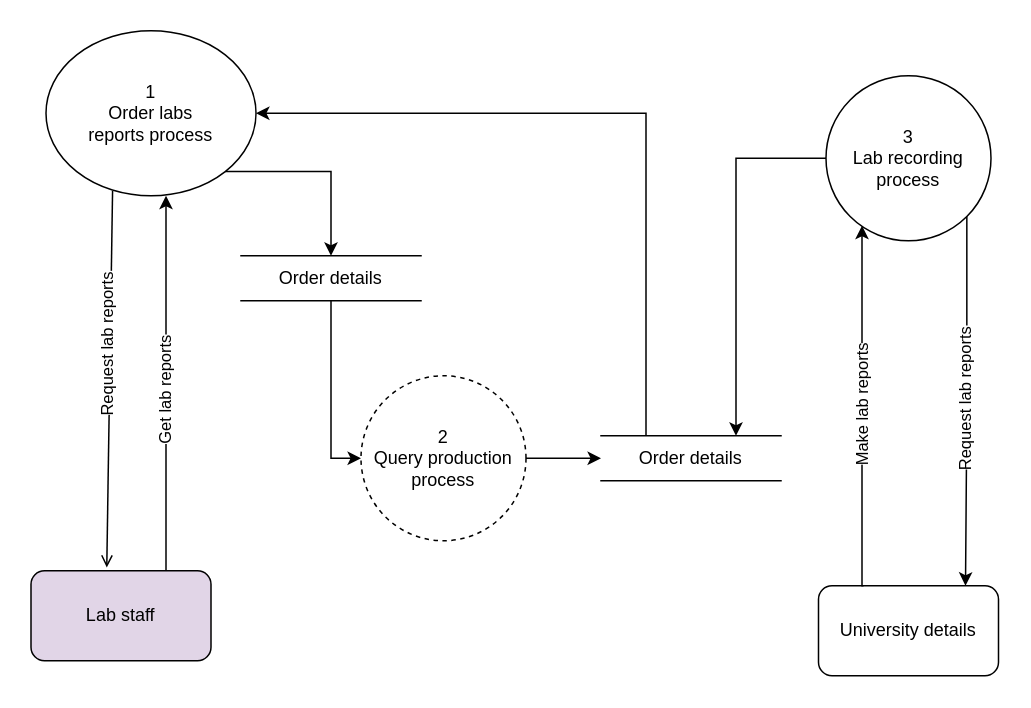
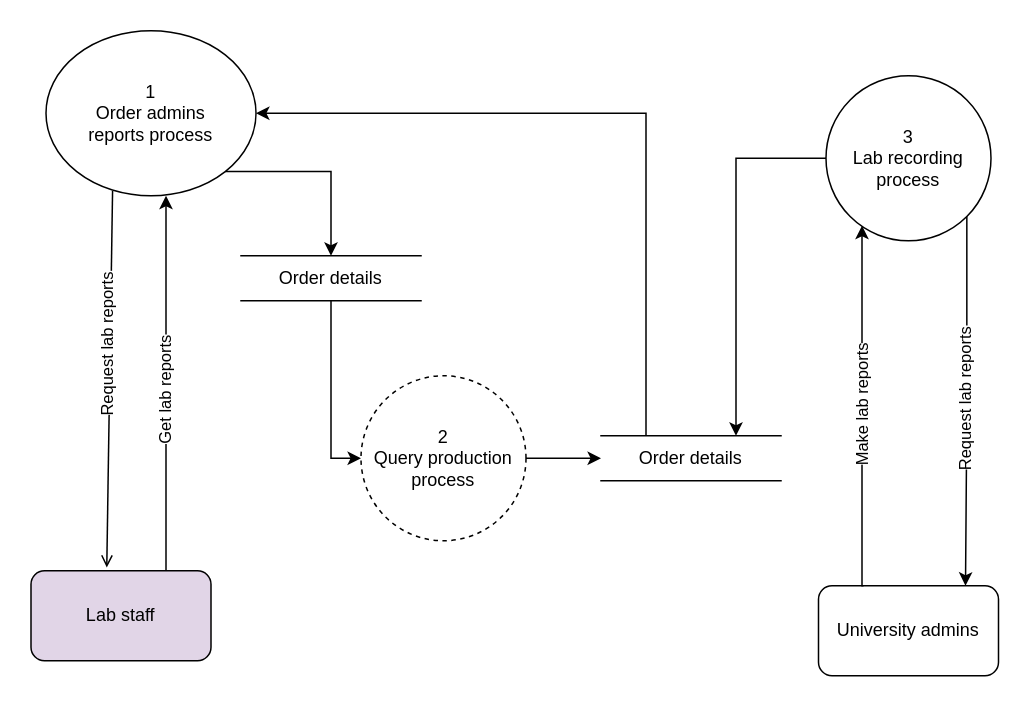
(151, 113) -> (151, 113)
(908, 631) -> (908, 631)
